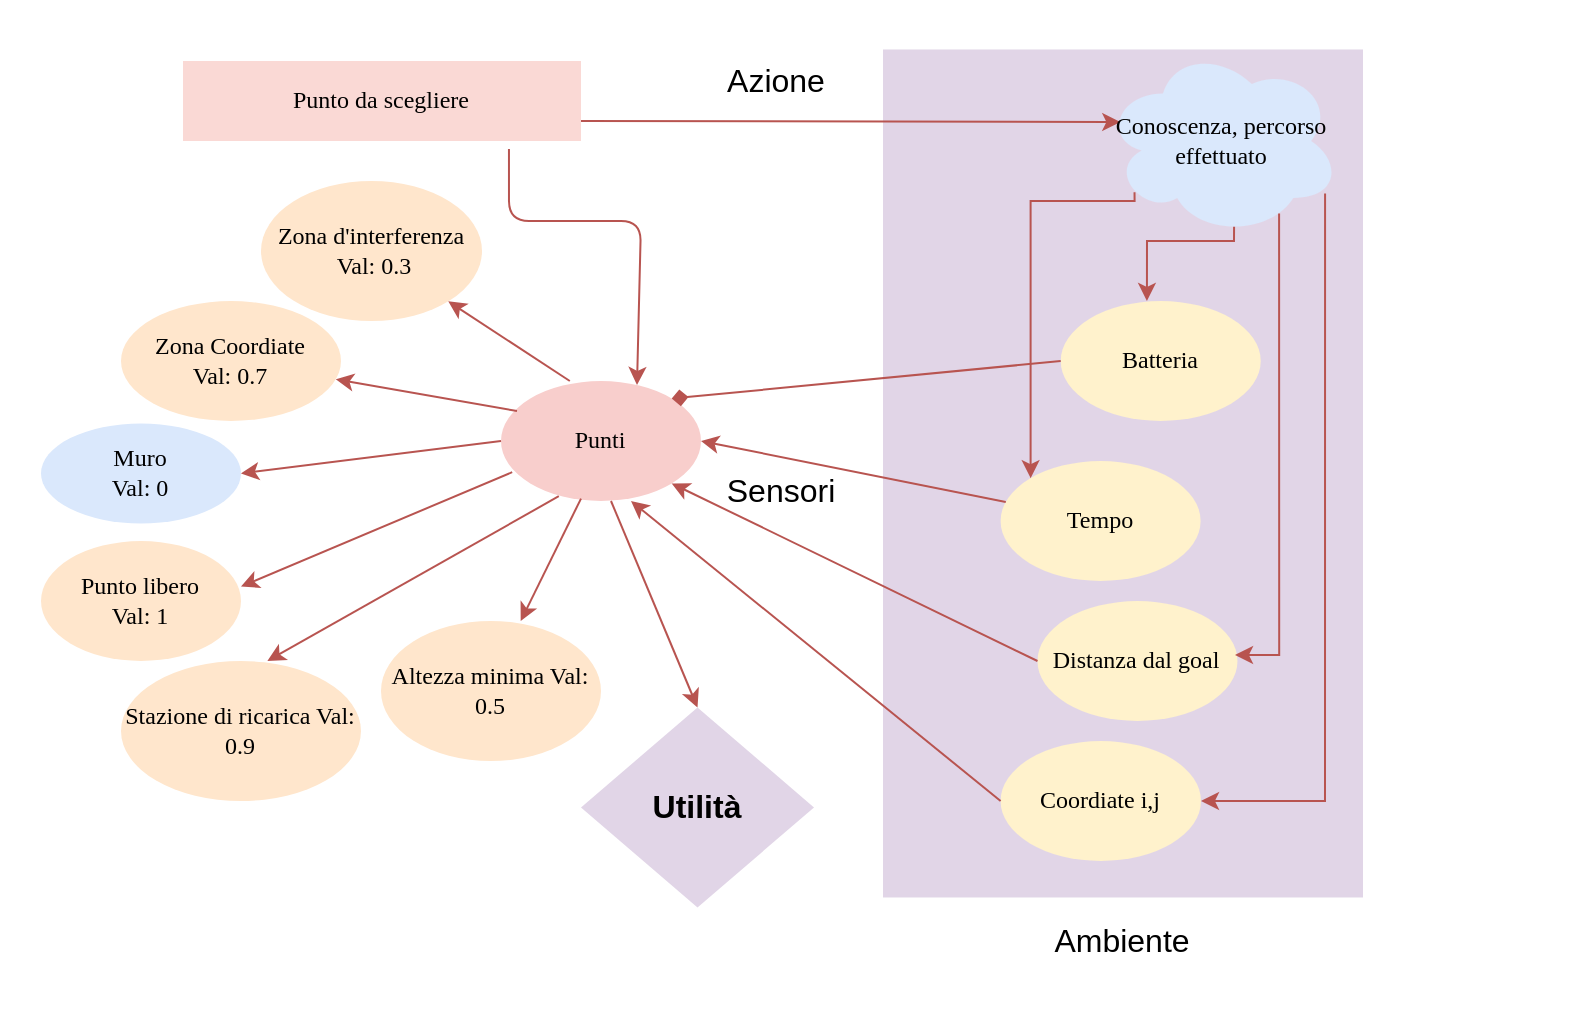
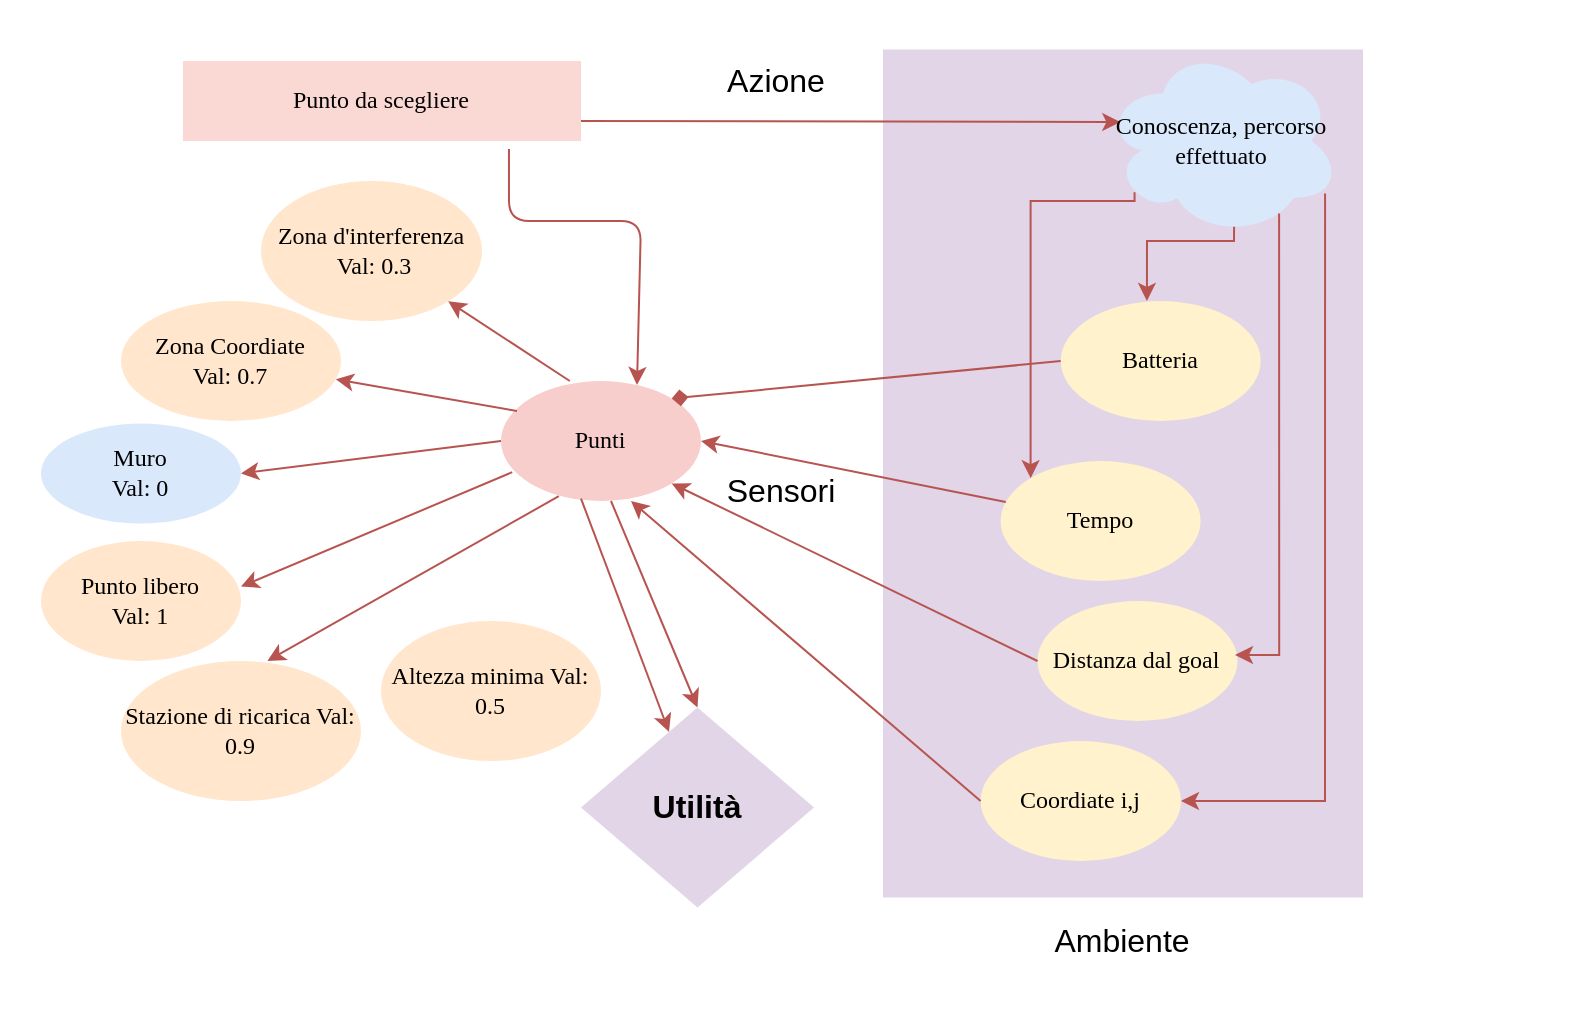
(554, 554) -> (623, 609)
(1101, 801) -> (1081, 801)
